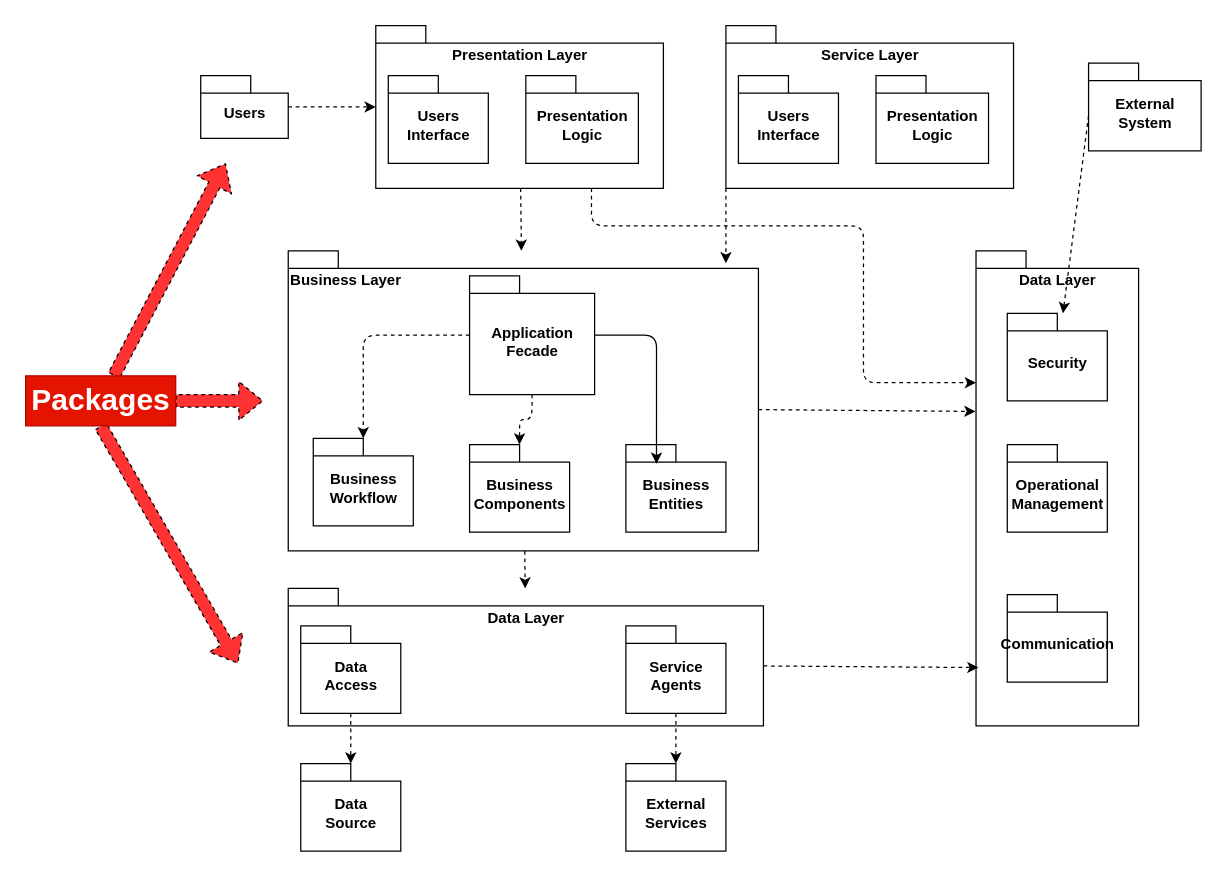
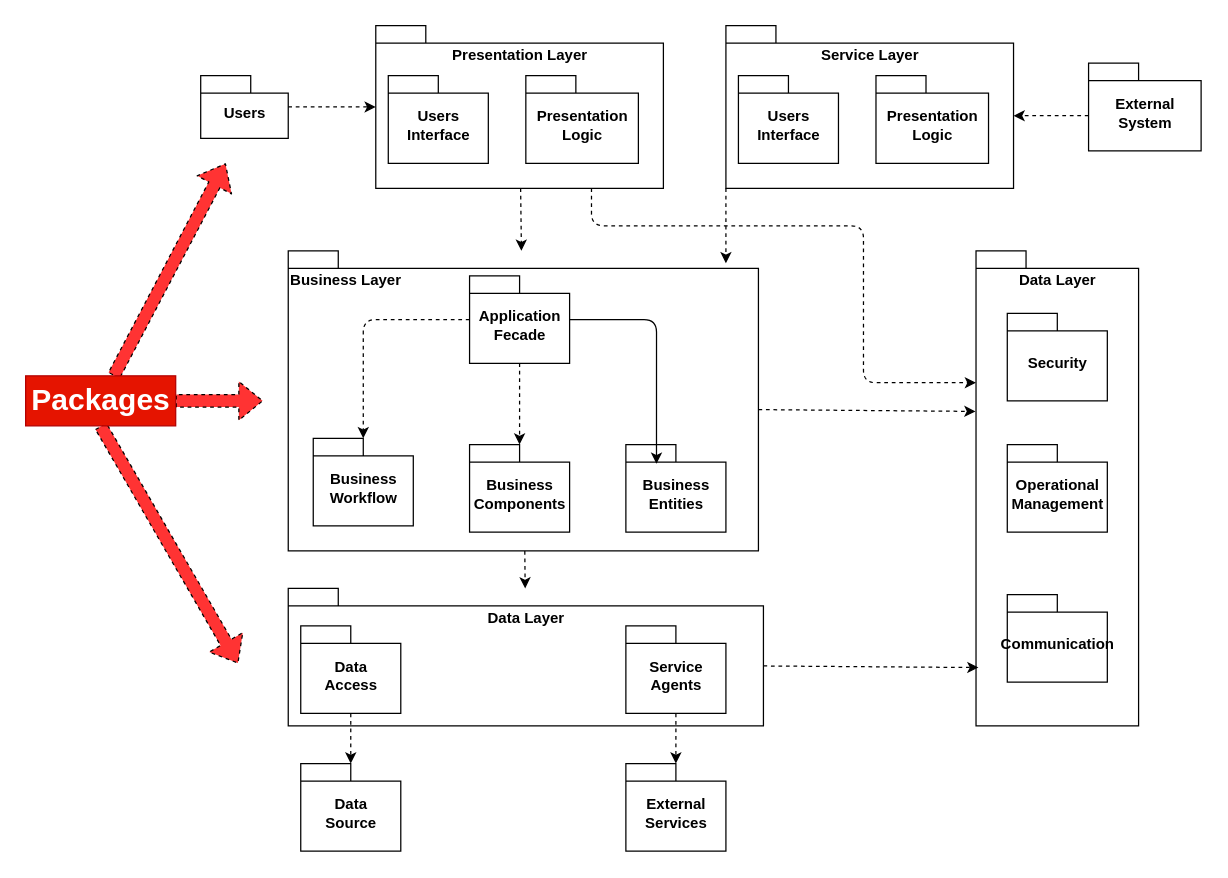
(1078, 196) -> (1055, 116)
(532, 335) -> (519, 319)
